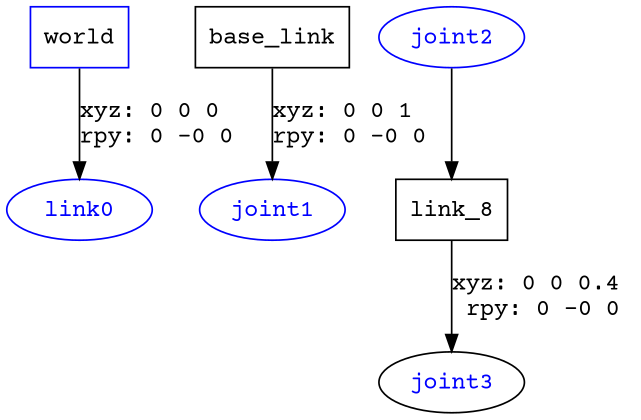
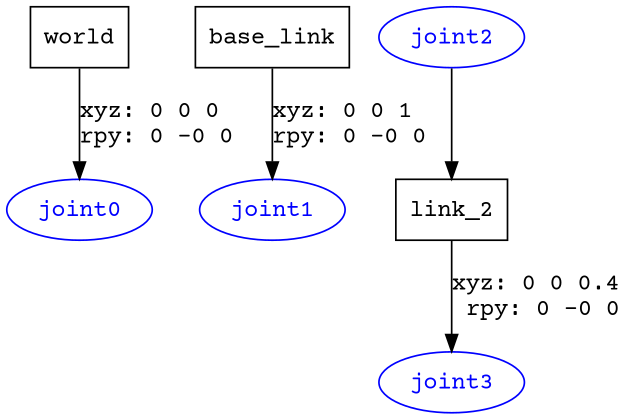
(80, 37) -> (80, 37)
(80, 210) -> (80, 210)
(452, 210) -> (452, 210)
(452, 382) -> (452, 382)
